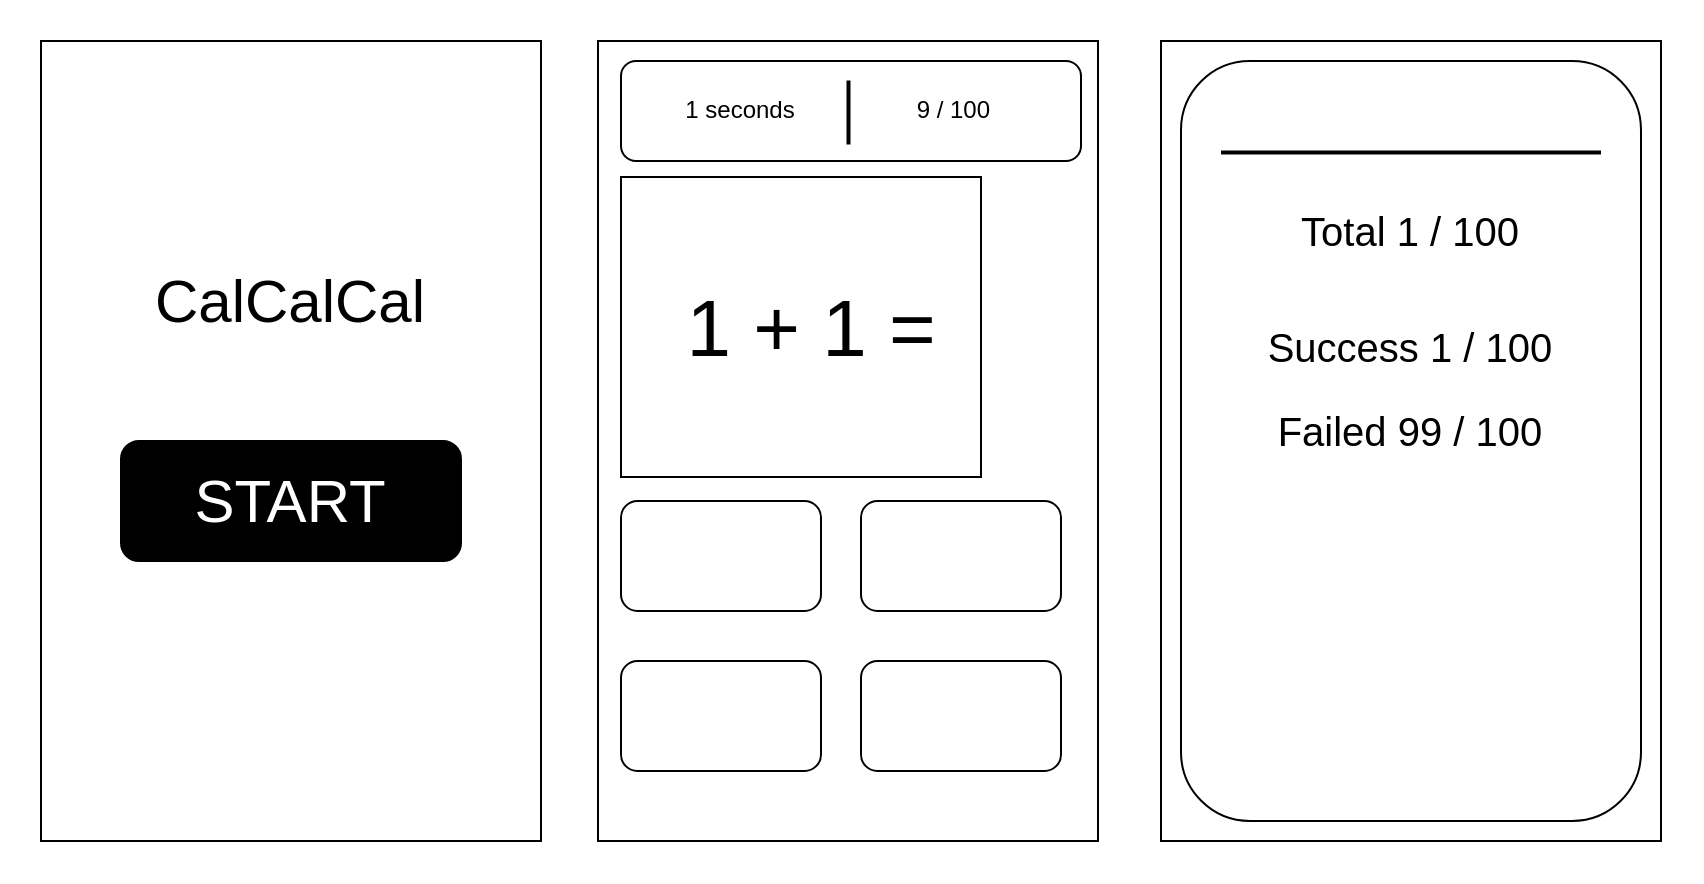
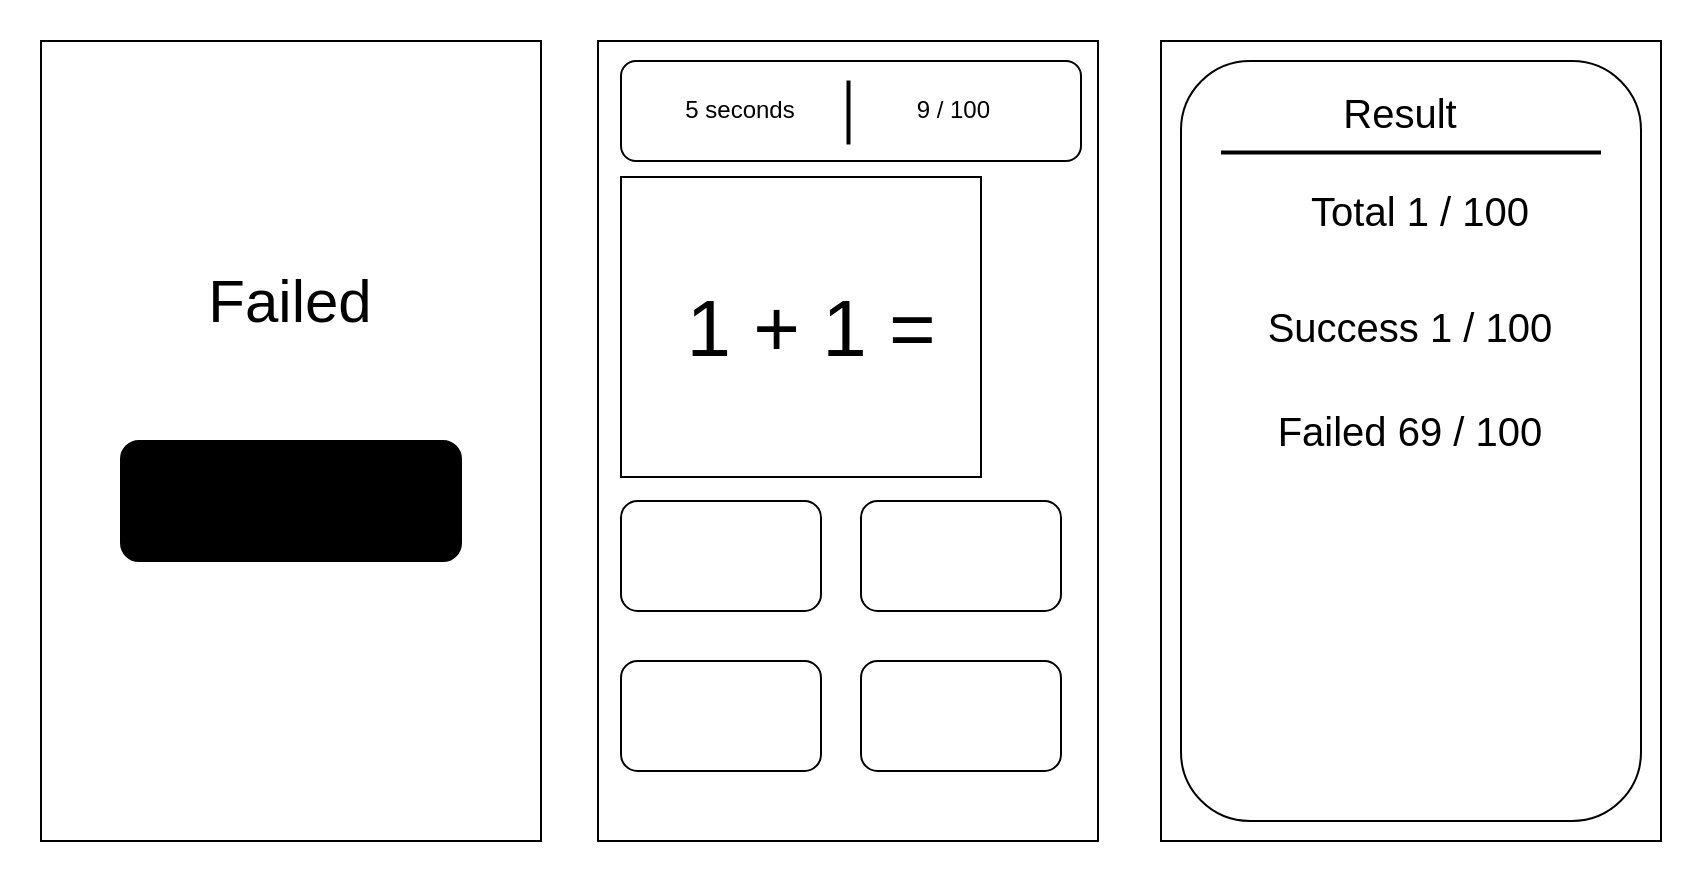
(741, 111) -> (741, 111)
none -> (1401, 113)
(1411, 231) -> (1421, 211)
(291, 301) -> (291, 301)
(1411, 347) -> (1411, 327)
(1411, 431) -> (1411, 431)
(291, 501) -> none
